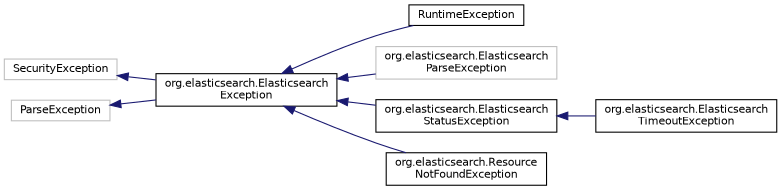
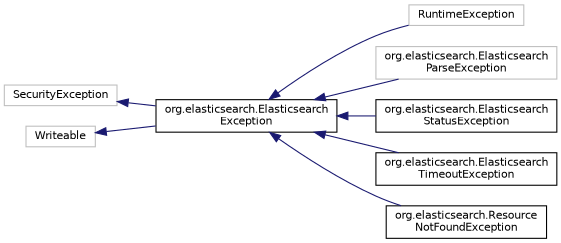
(466, 15) -> (466, 15)
(61, 110) -> (61, 136)
(582, 116) -> (362, 144)
